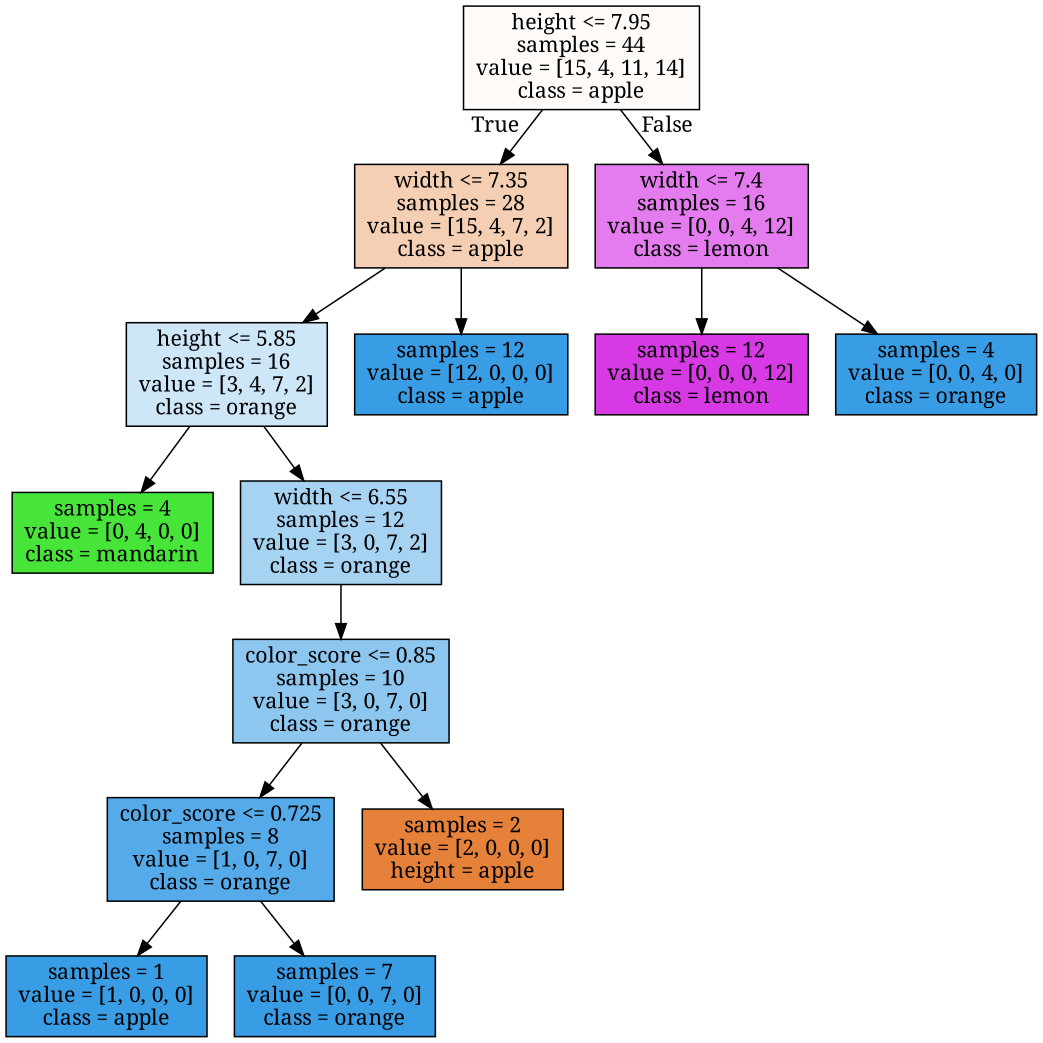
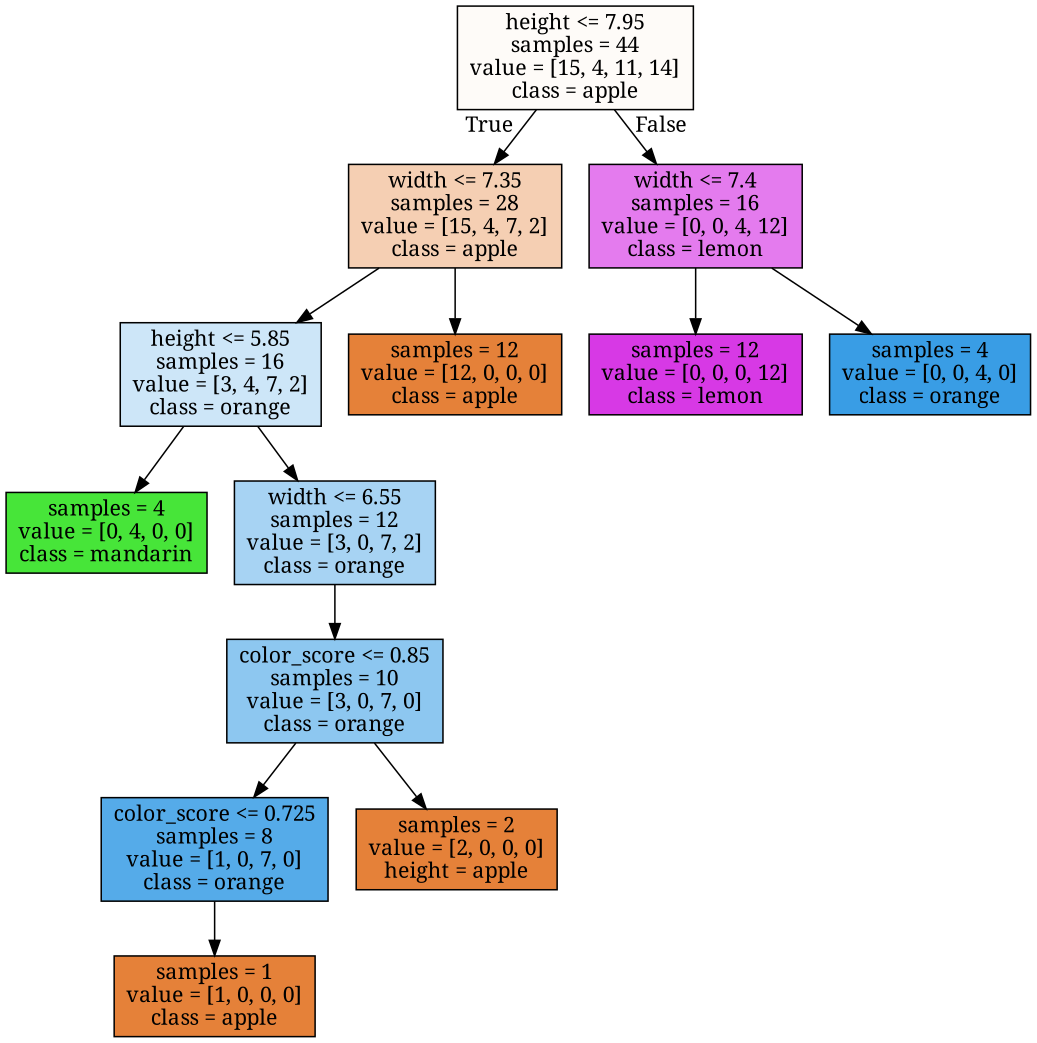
(461, 374) -> (455, 374)
(107, 996) -> (215, 996)
(335, 996) -> none
